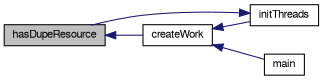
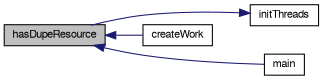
(236, 24) -> none
(244, 53) -> (184, 60)
